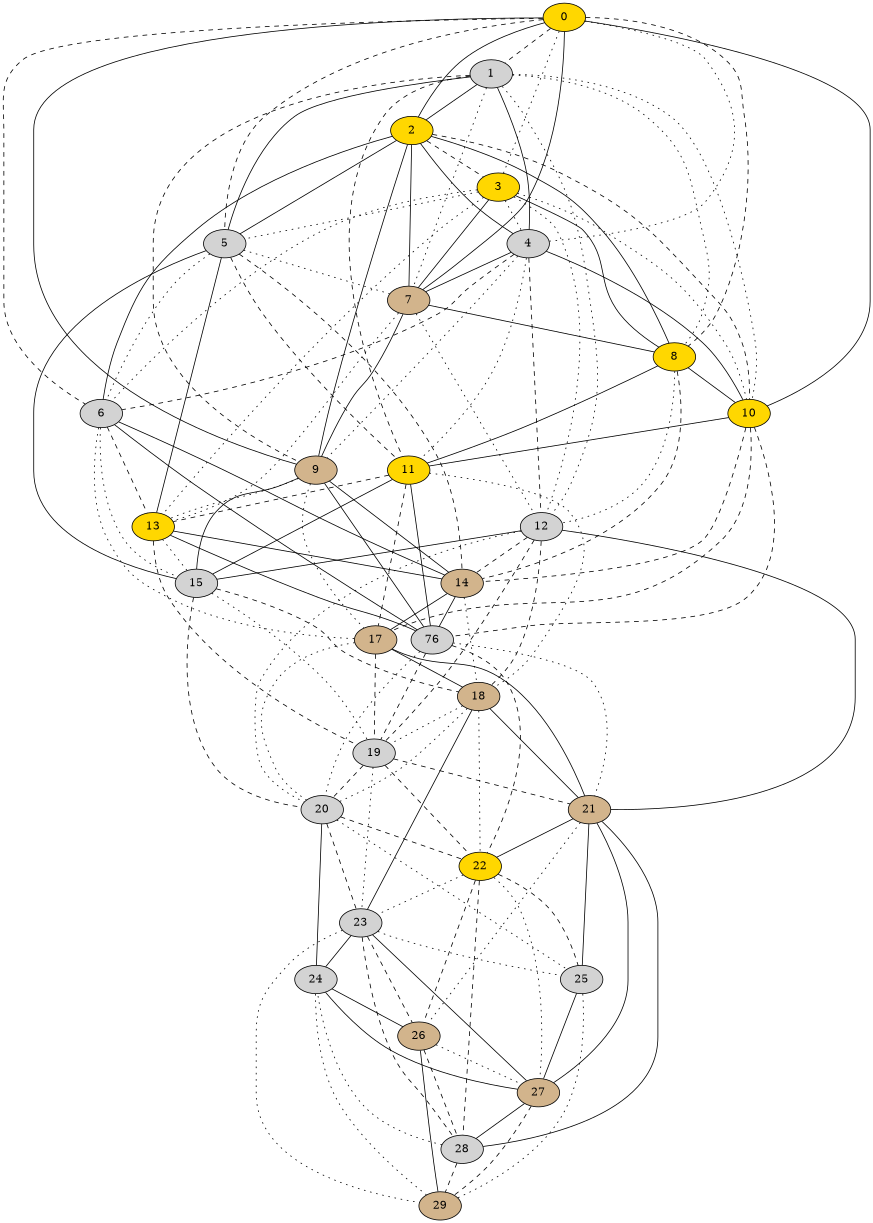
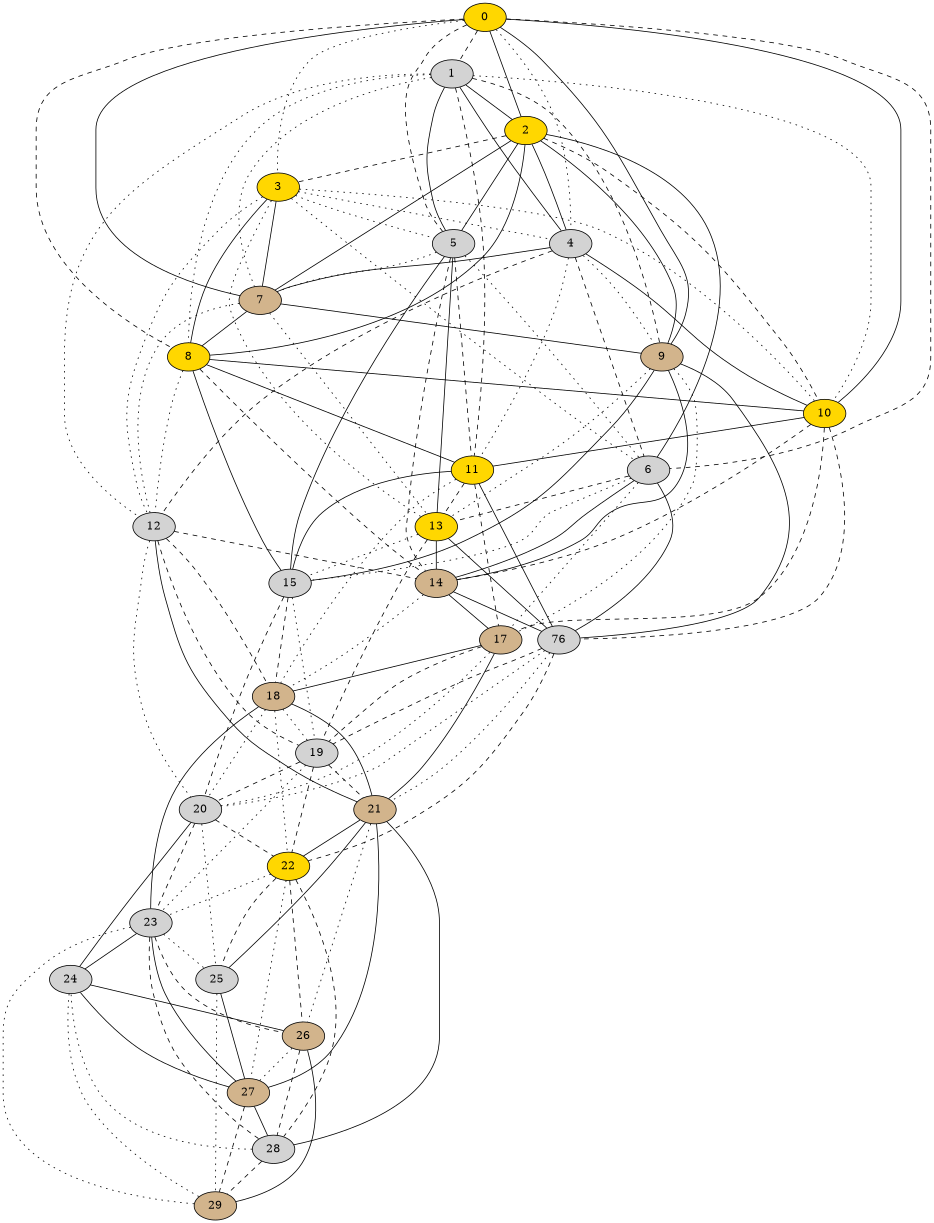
(361, 556) -> (231, 473)
